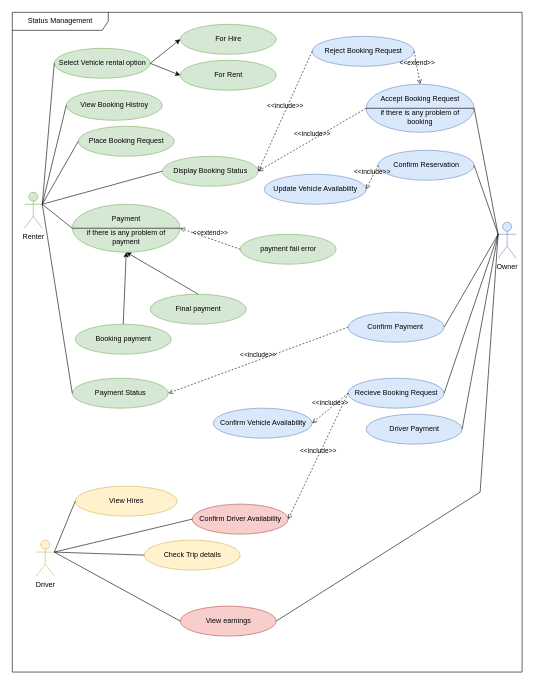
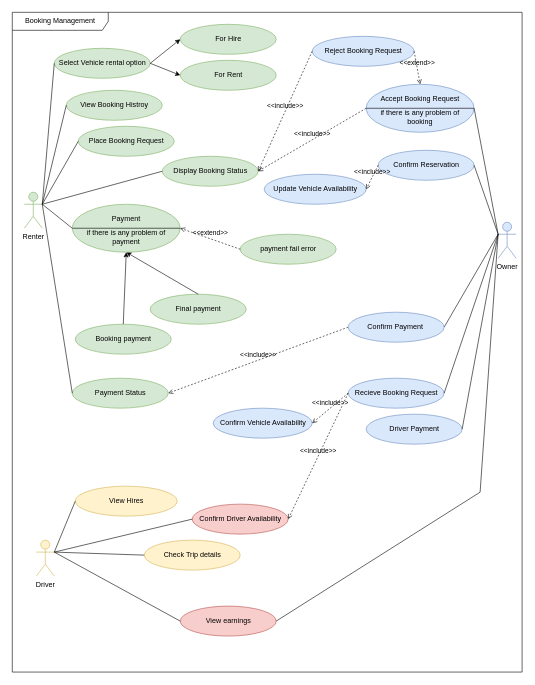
(60, 21) -> (60, 21)
